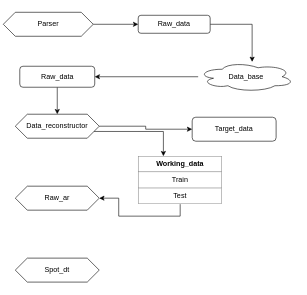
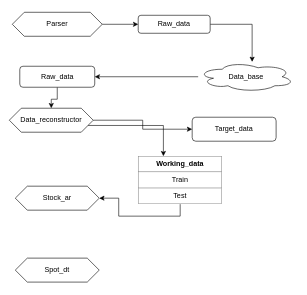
(48, 24) -> (57, 24)
(57, 126) -> (51, 120)
(57, 198) -> (57, 198)
